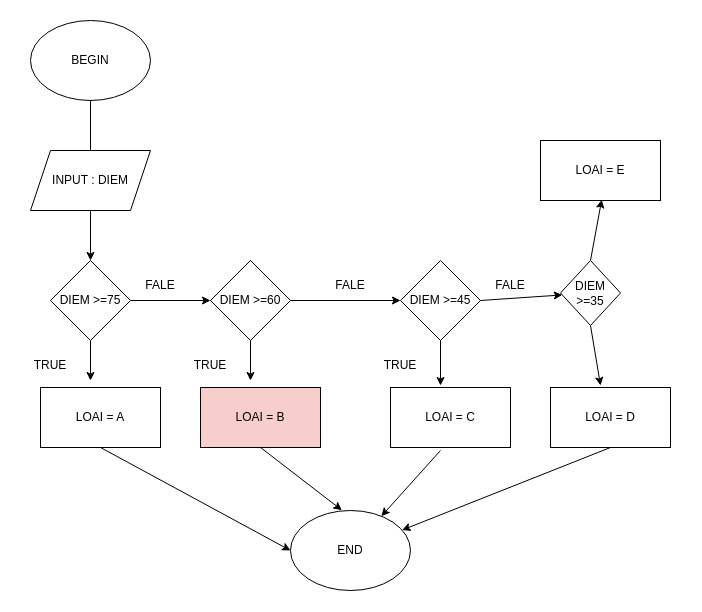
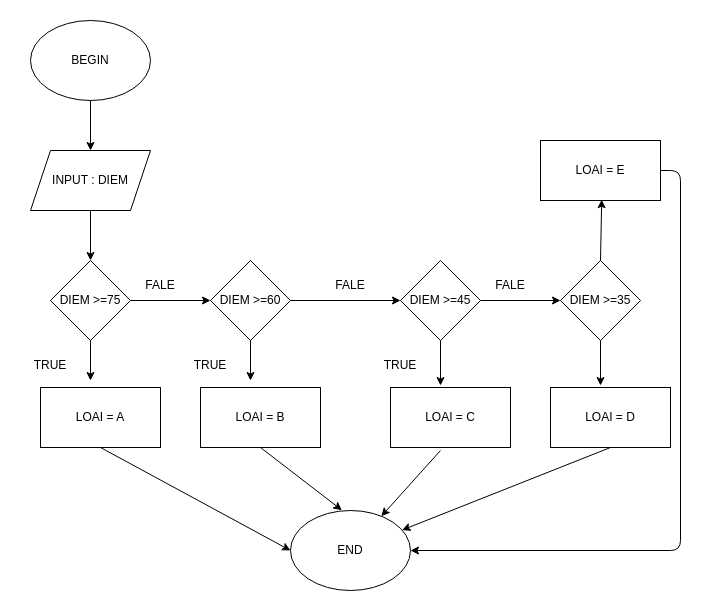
(91, 145) -> (91, 142)
(591, 293) -> (601, 301)
(261, 418) -> (261, 418)
none -> (681, 482)
